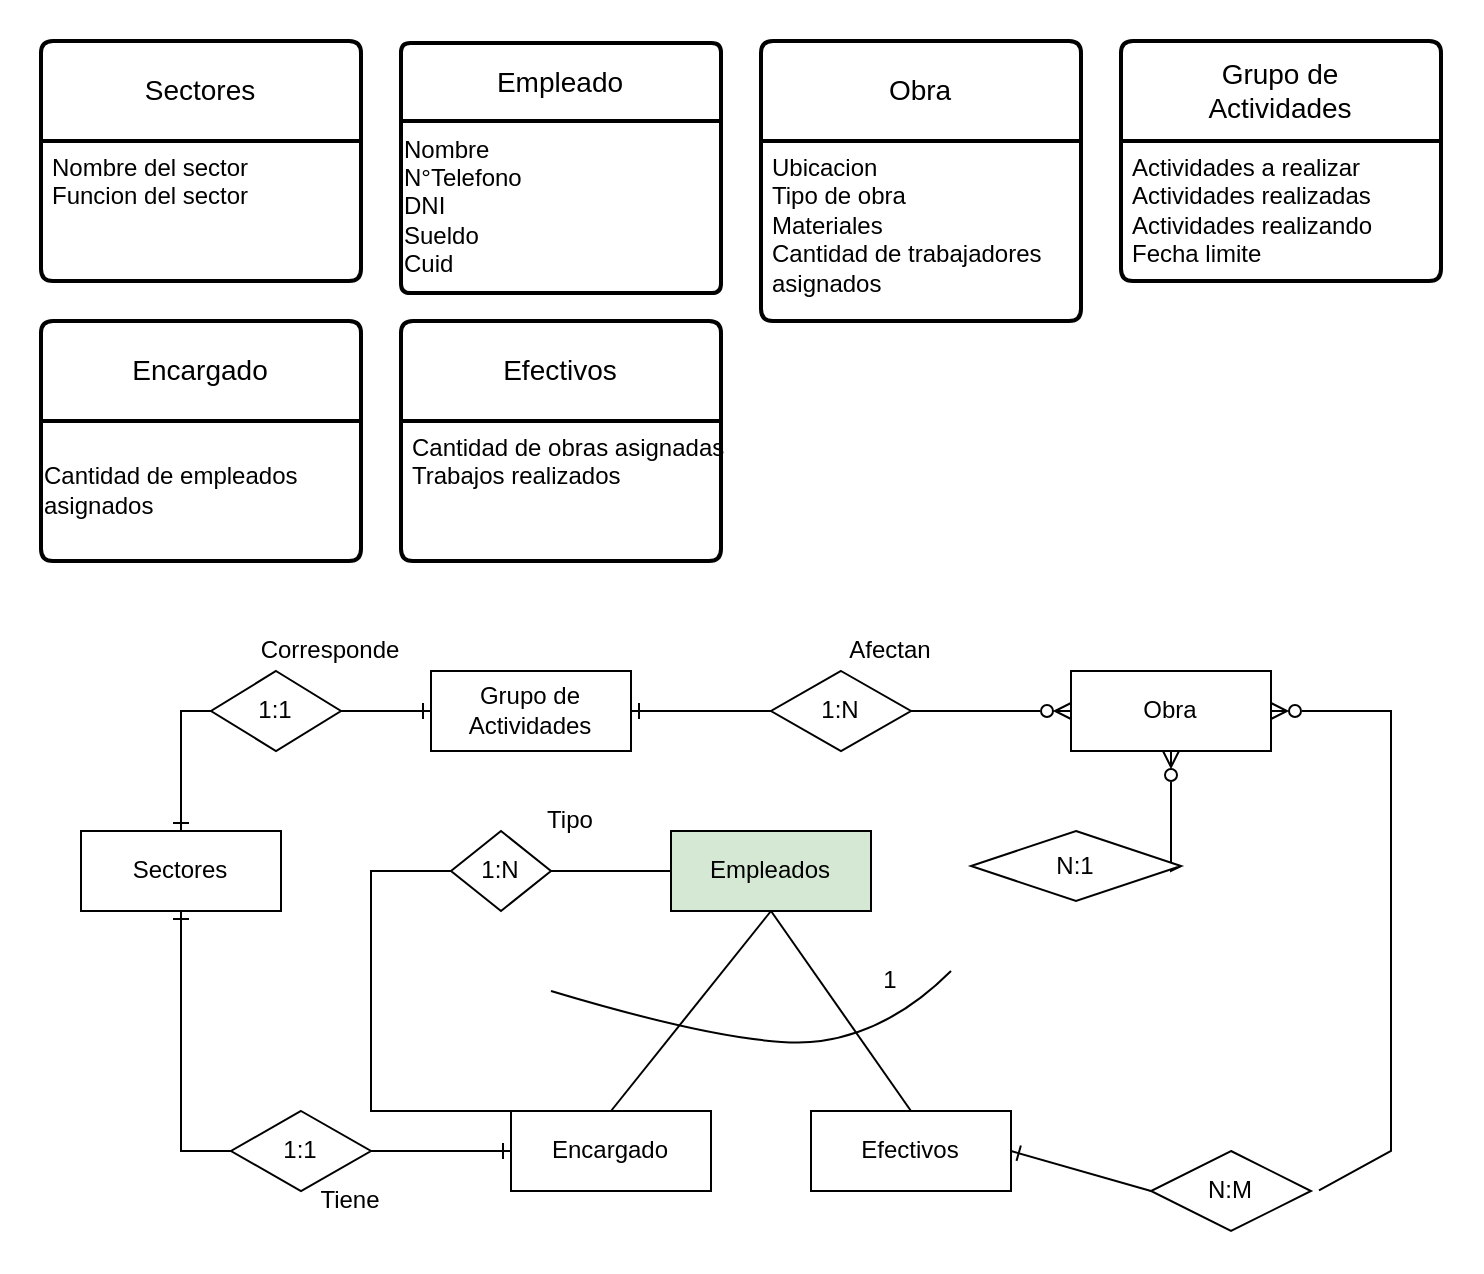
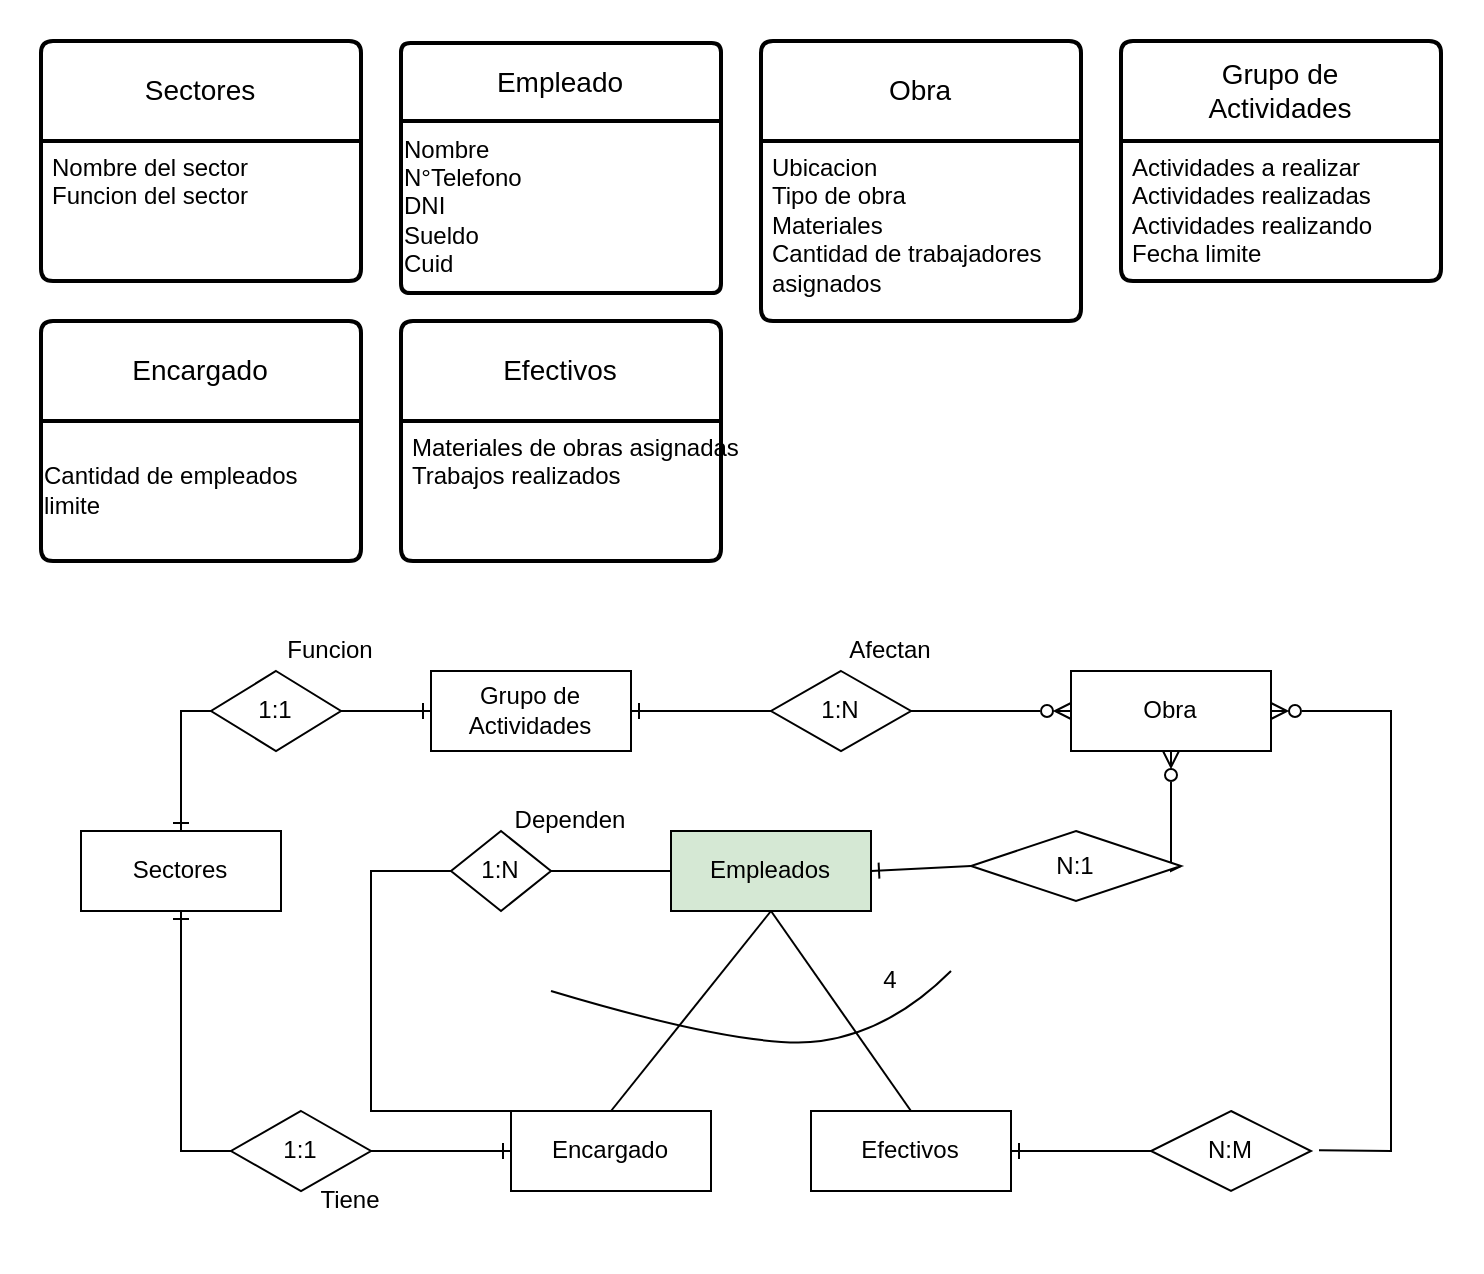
(579, 464) -> (589, 464)
(174, 491) -> (174, 491)
(331, 651) -> (331, 651)
(571, 821) -> (571, 821)
none -> (920, 869)
(891, 981) -> (891, 981)
(1231, 1191) -> (1231, 1151)
